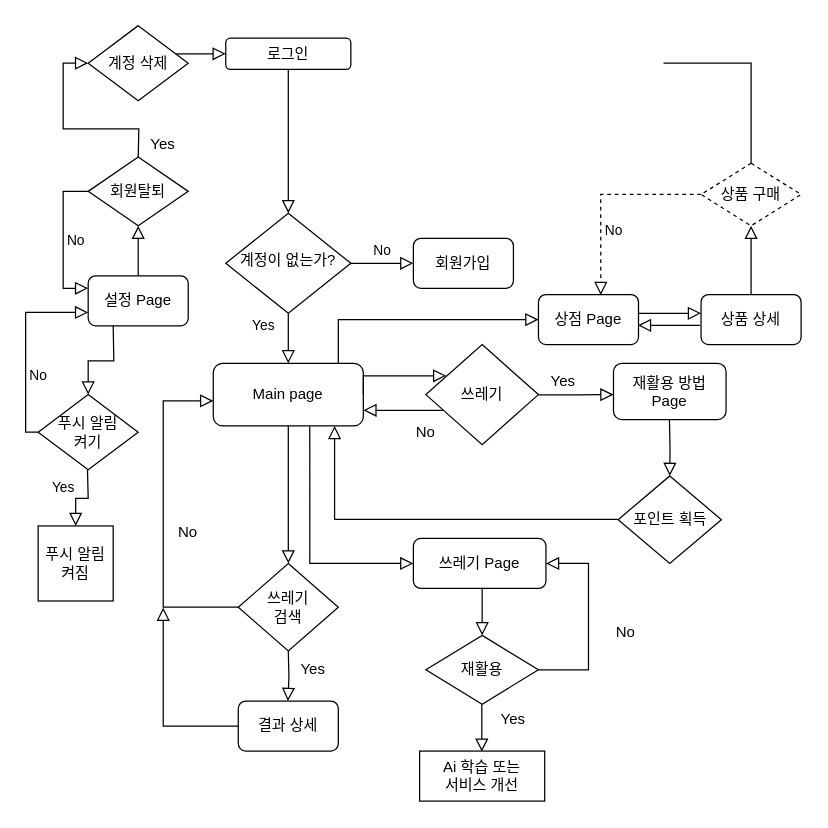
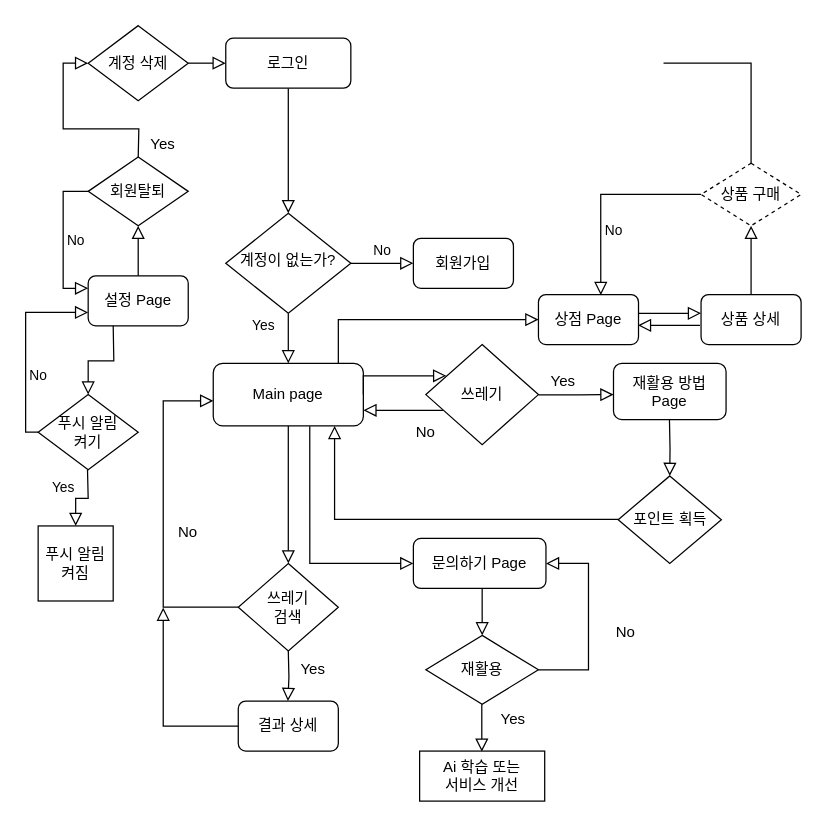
(288, 54) -> (288, 63)
(605, 194) -> (605, 194)
(479, 563) -> (479, 563)
